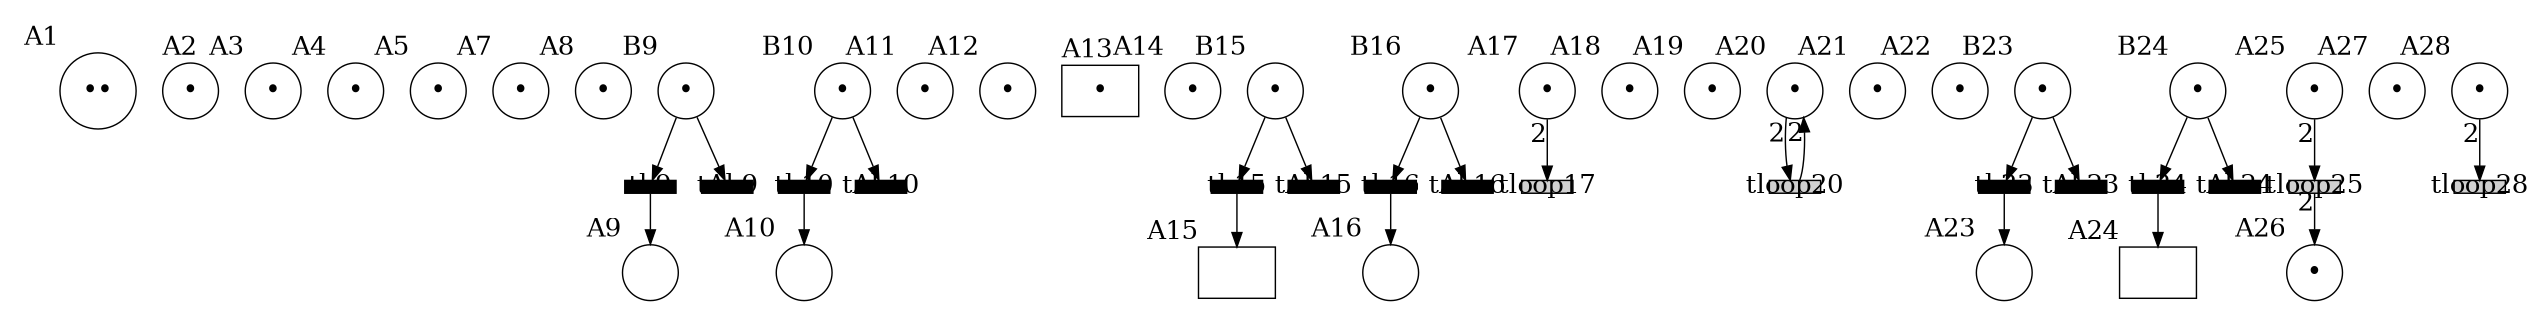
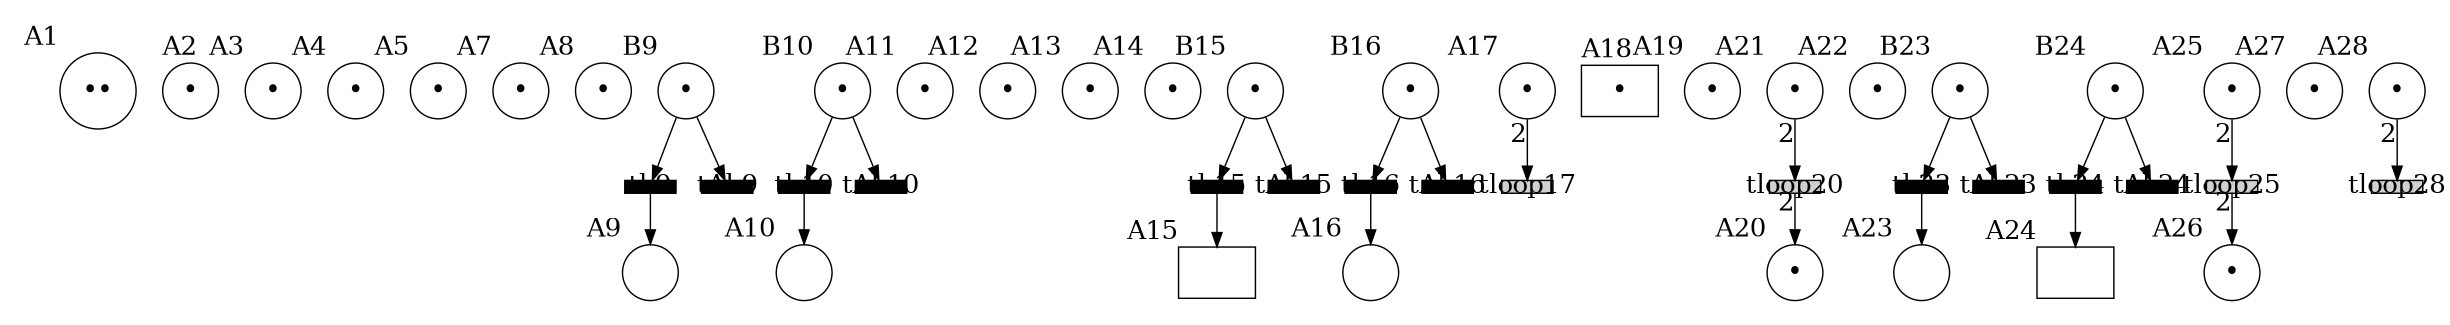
(1100, 91) -> (1090, 91)
(1630, 91) -> (1620, 91)
(1785, 142) -> (1795, 143)
